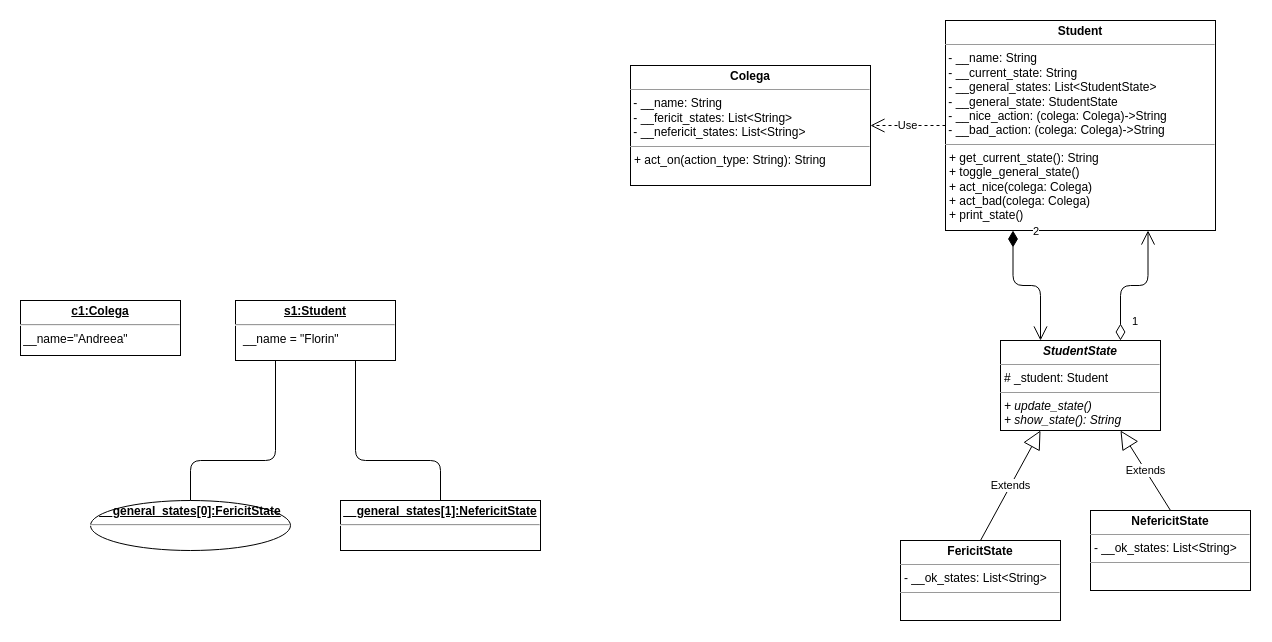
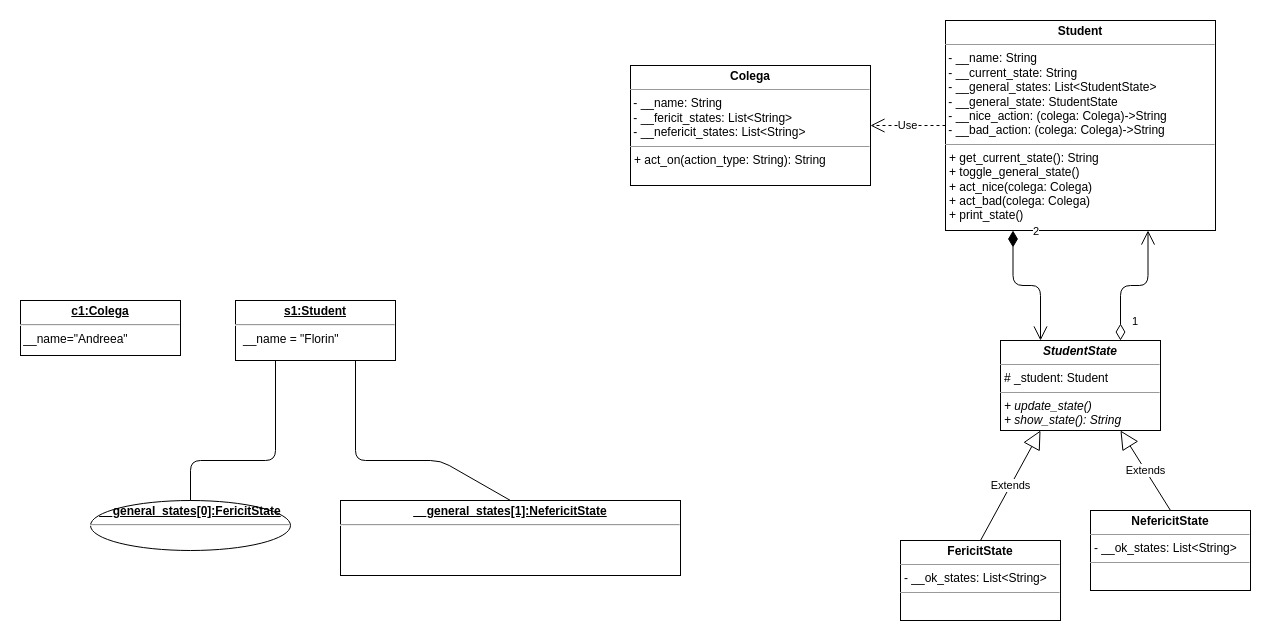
(441, 526) -> (511, 538)
